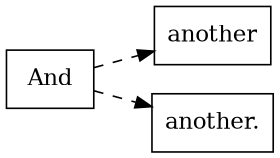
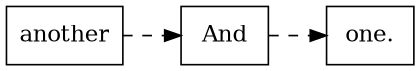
(116, 62) -> (144, 36)
(213, 123) -> (370, 36)
